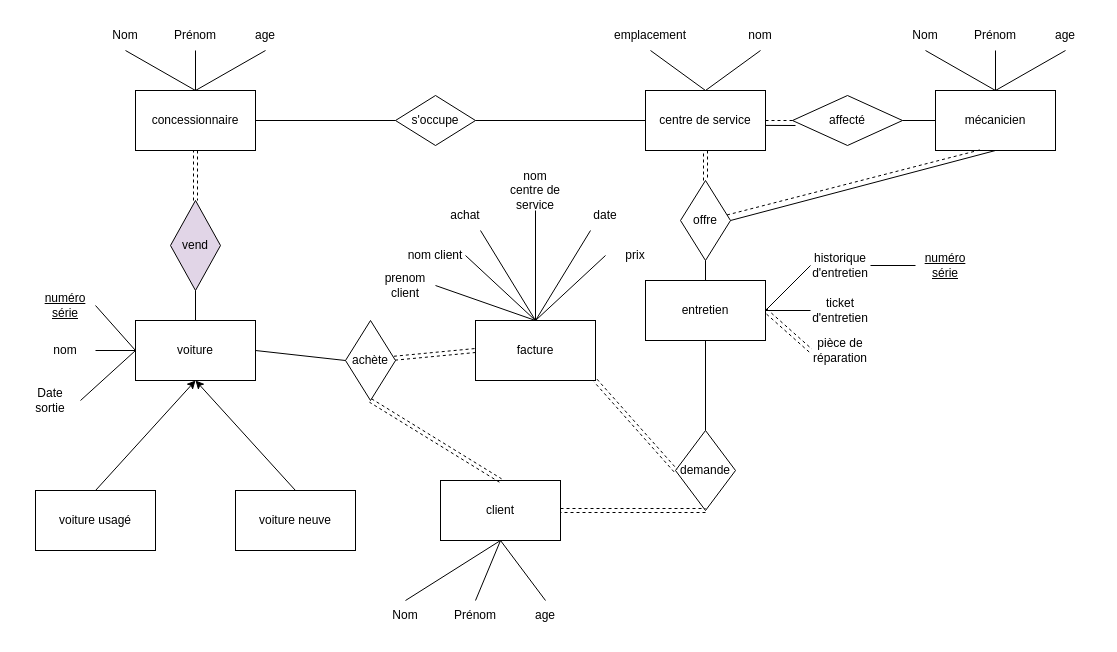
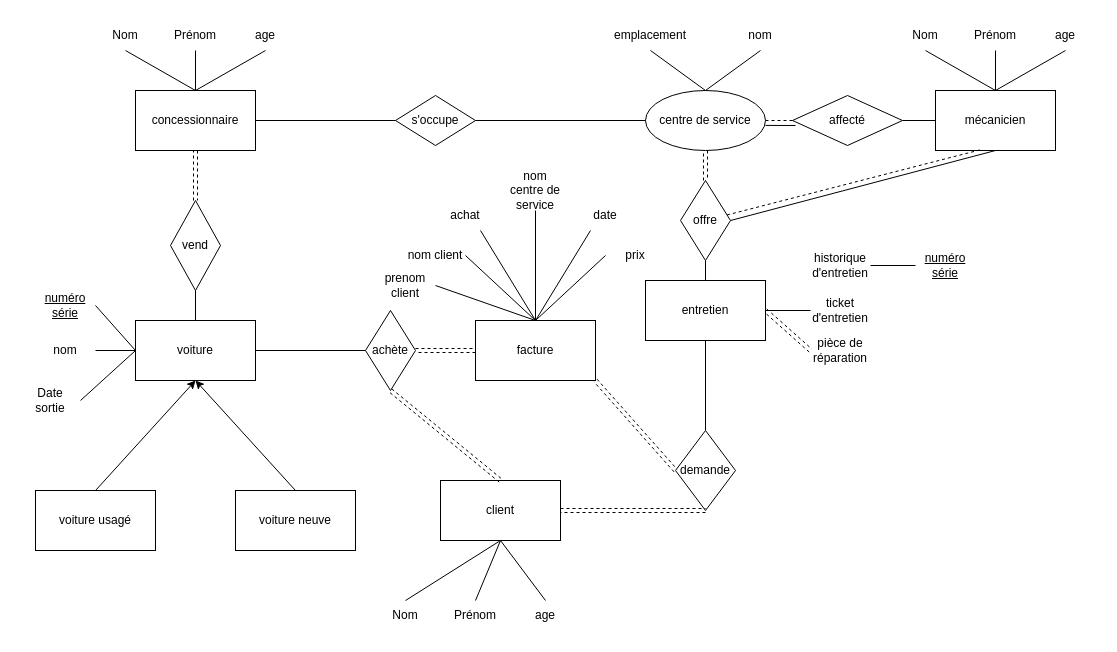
(706, 121) -> (706, 121)
(196, 246) -> (196, 246)
(789, 287) -> none
(371, 361) -> (391, 351)
